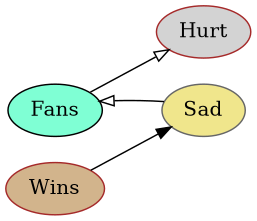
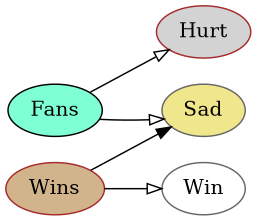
(139, 101) -> (124, 120)
none -> (204, 189)
